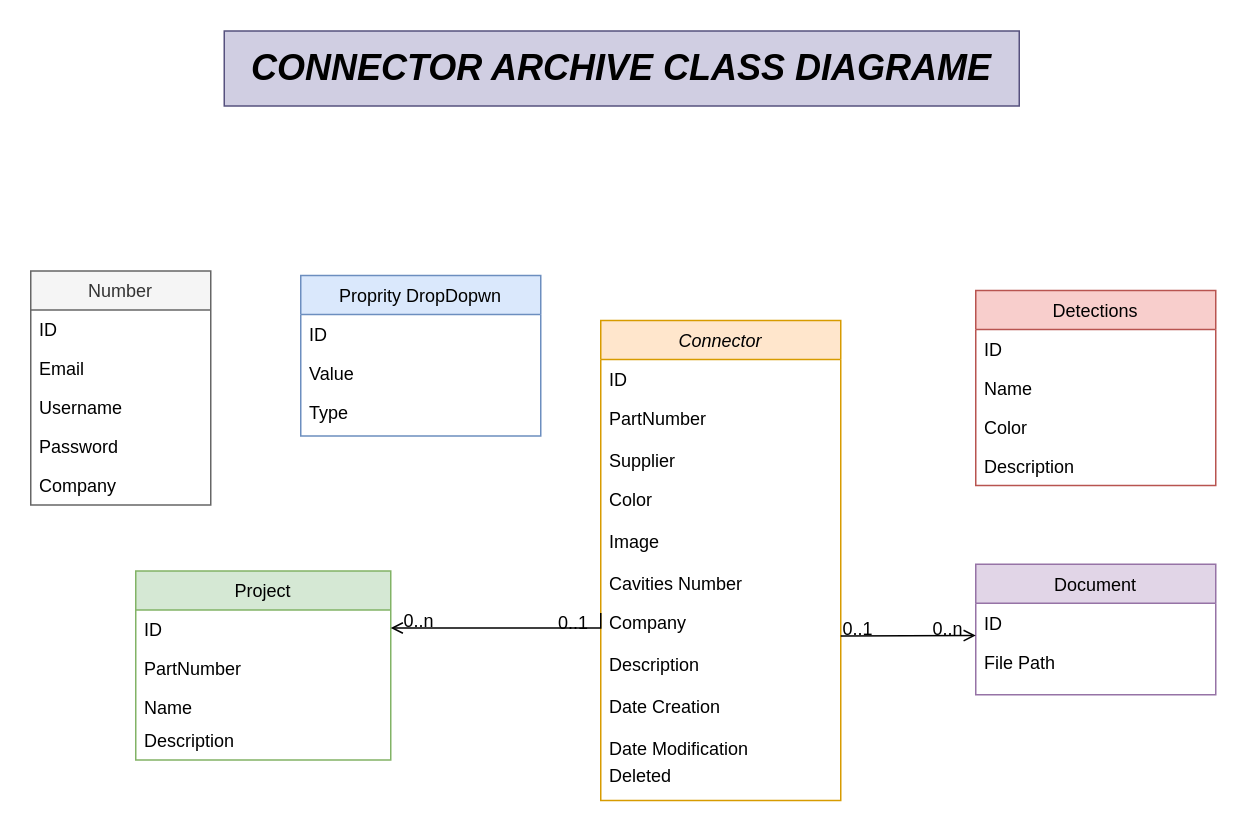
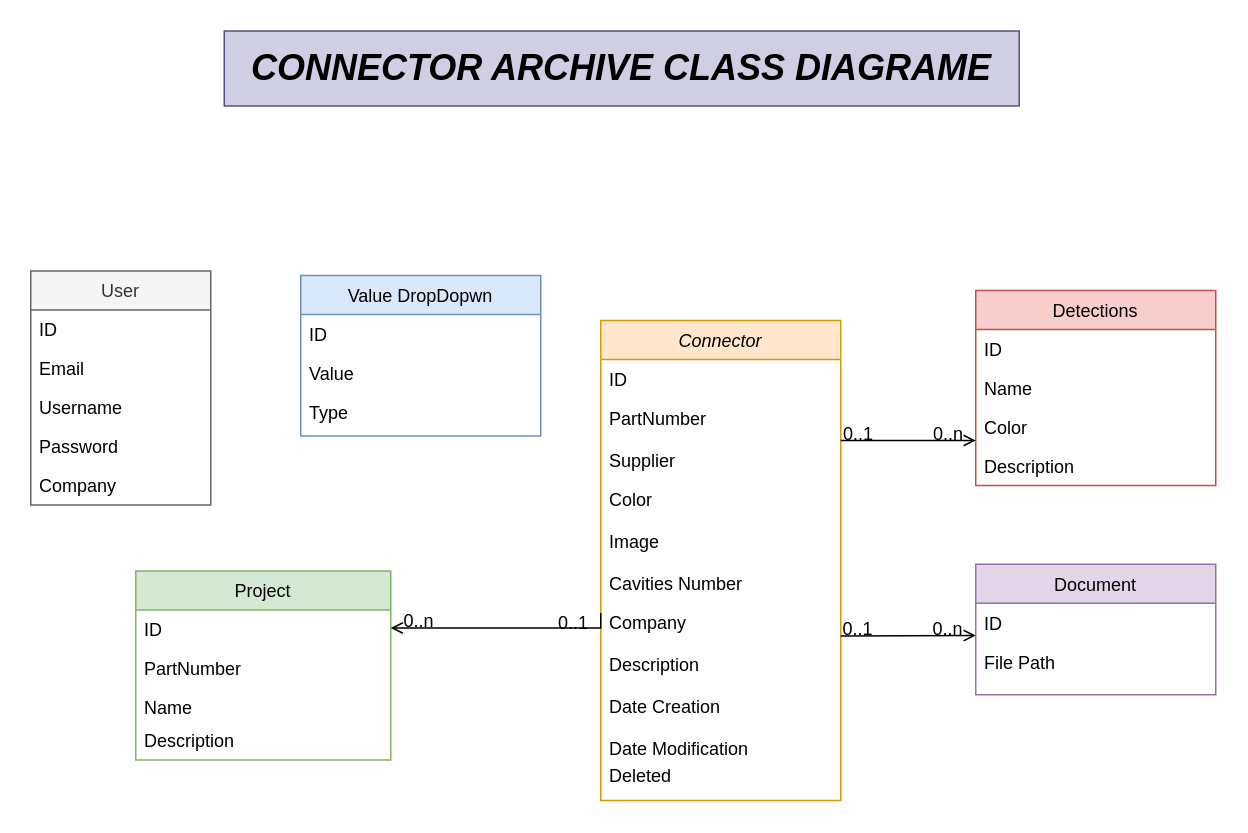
(120, 291) -> (120, 291)
(420, 296) -> (420, 296)
none -> (906, 440)
